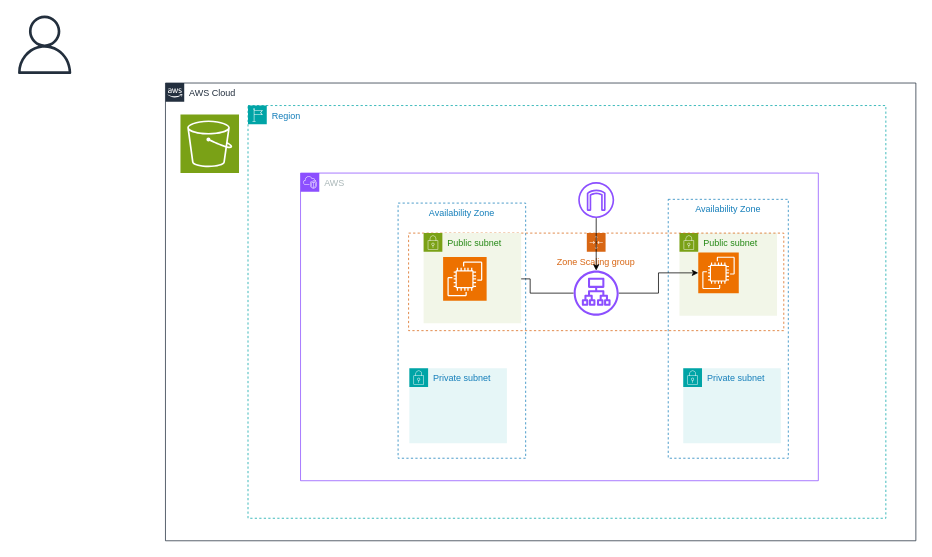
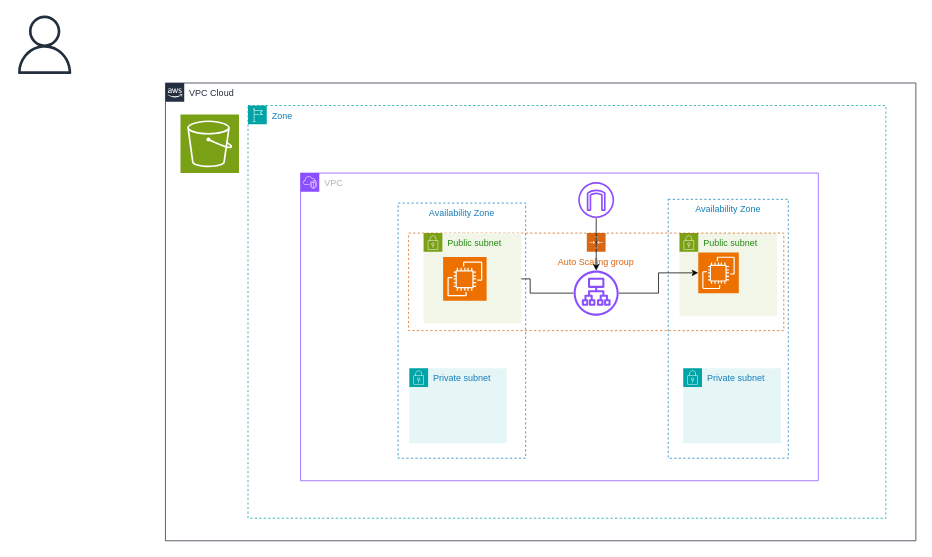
(210, 94) -> (210, 94)
(286, 116) -> (282, 116)
(332, 184) -> (332, 184)
(596, 262) -> (596, 262)
